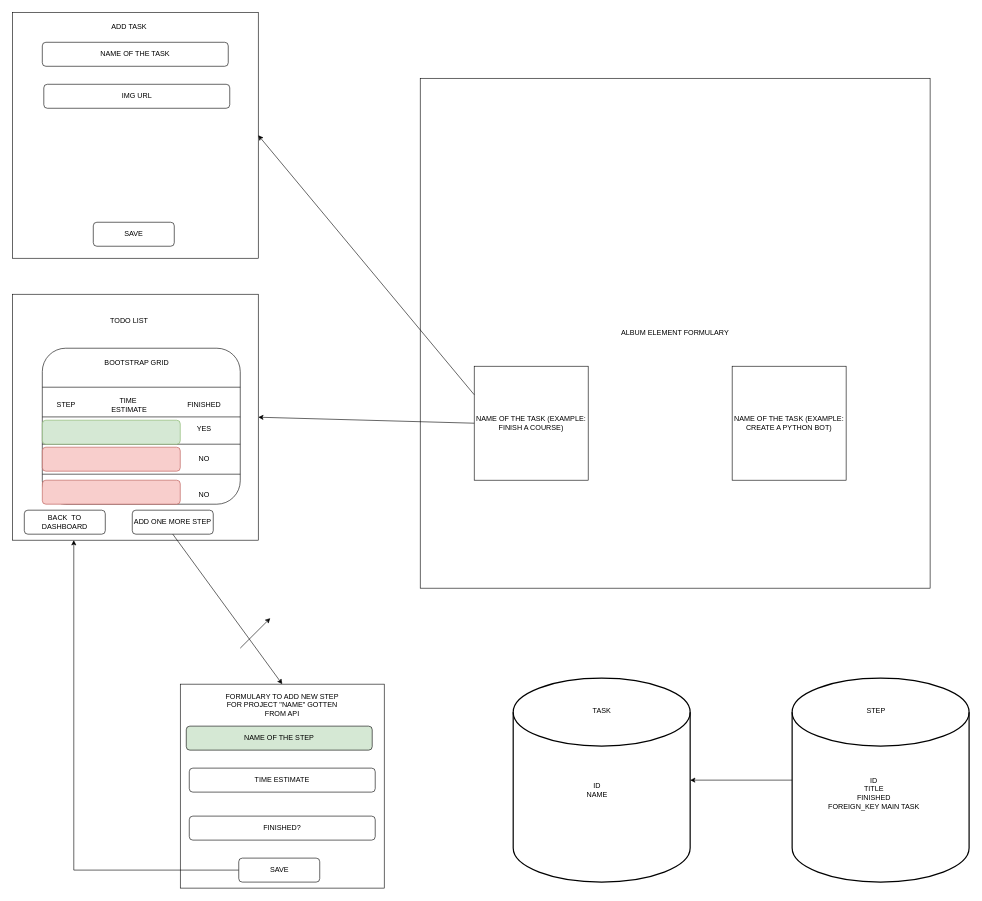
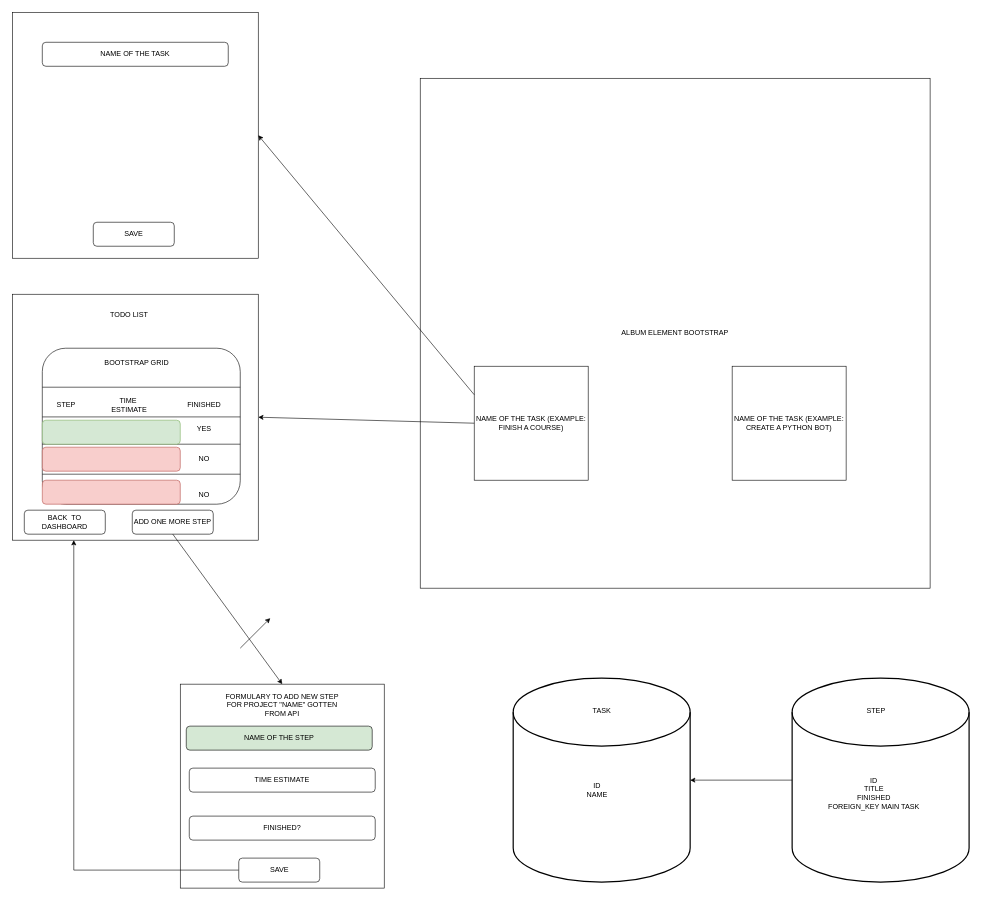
(129, 27) -> none
(137, 96) -> none
(129, 321) -> (129, 315)
(675, 333) -> (675, 333)
